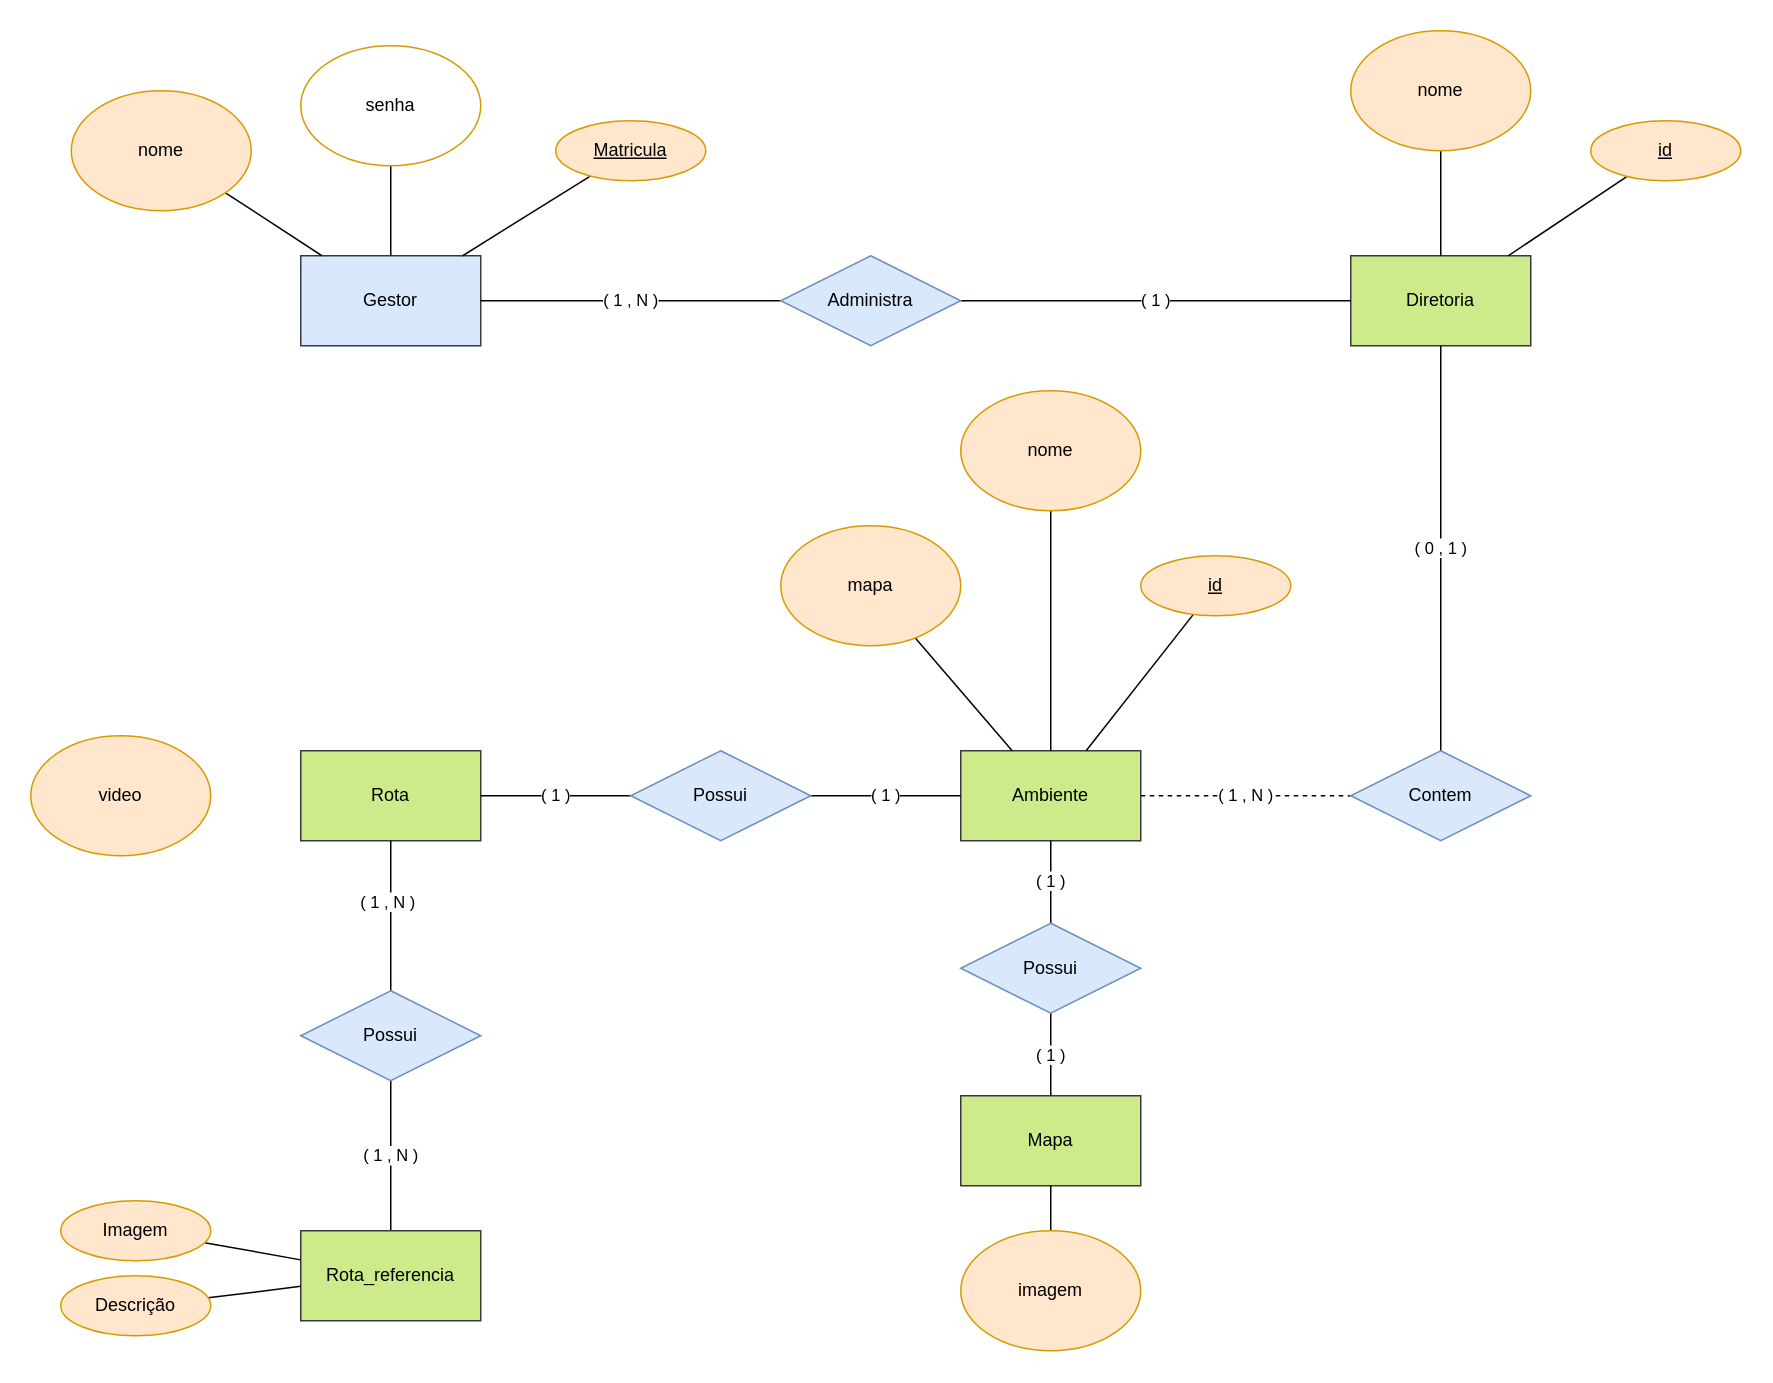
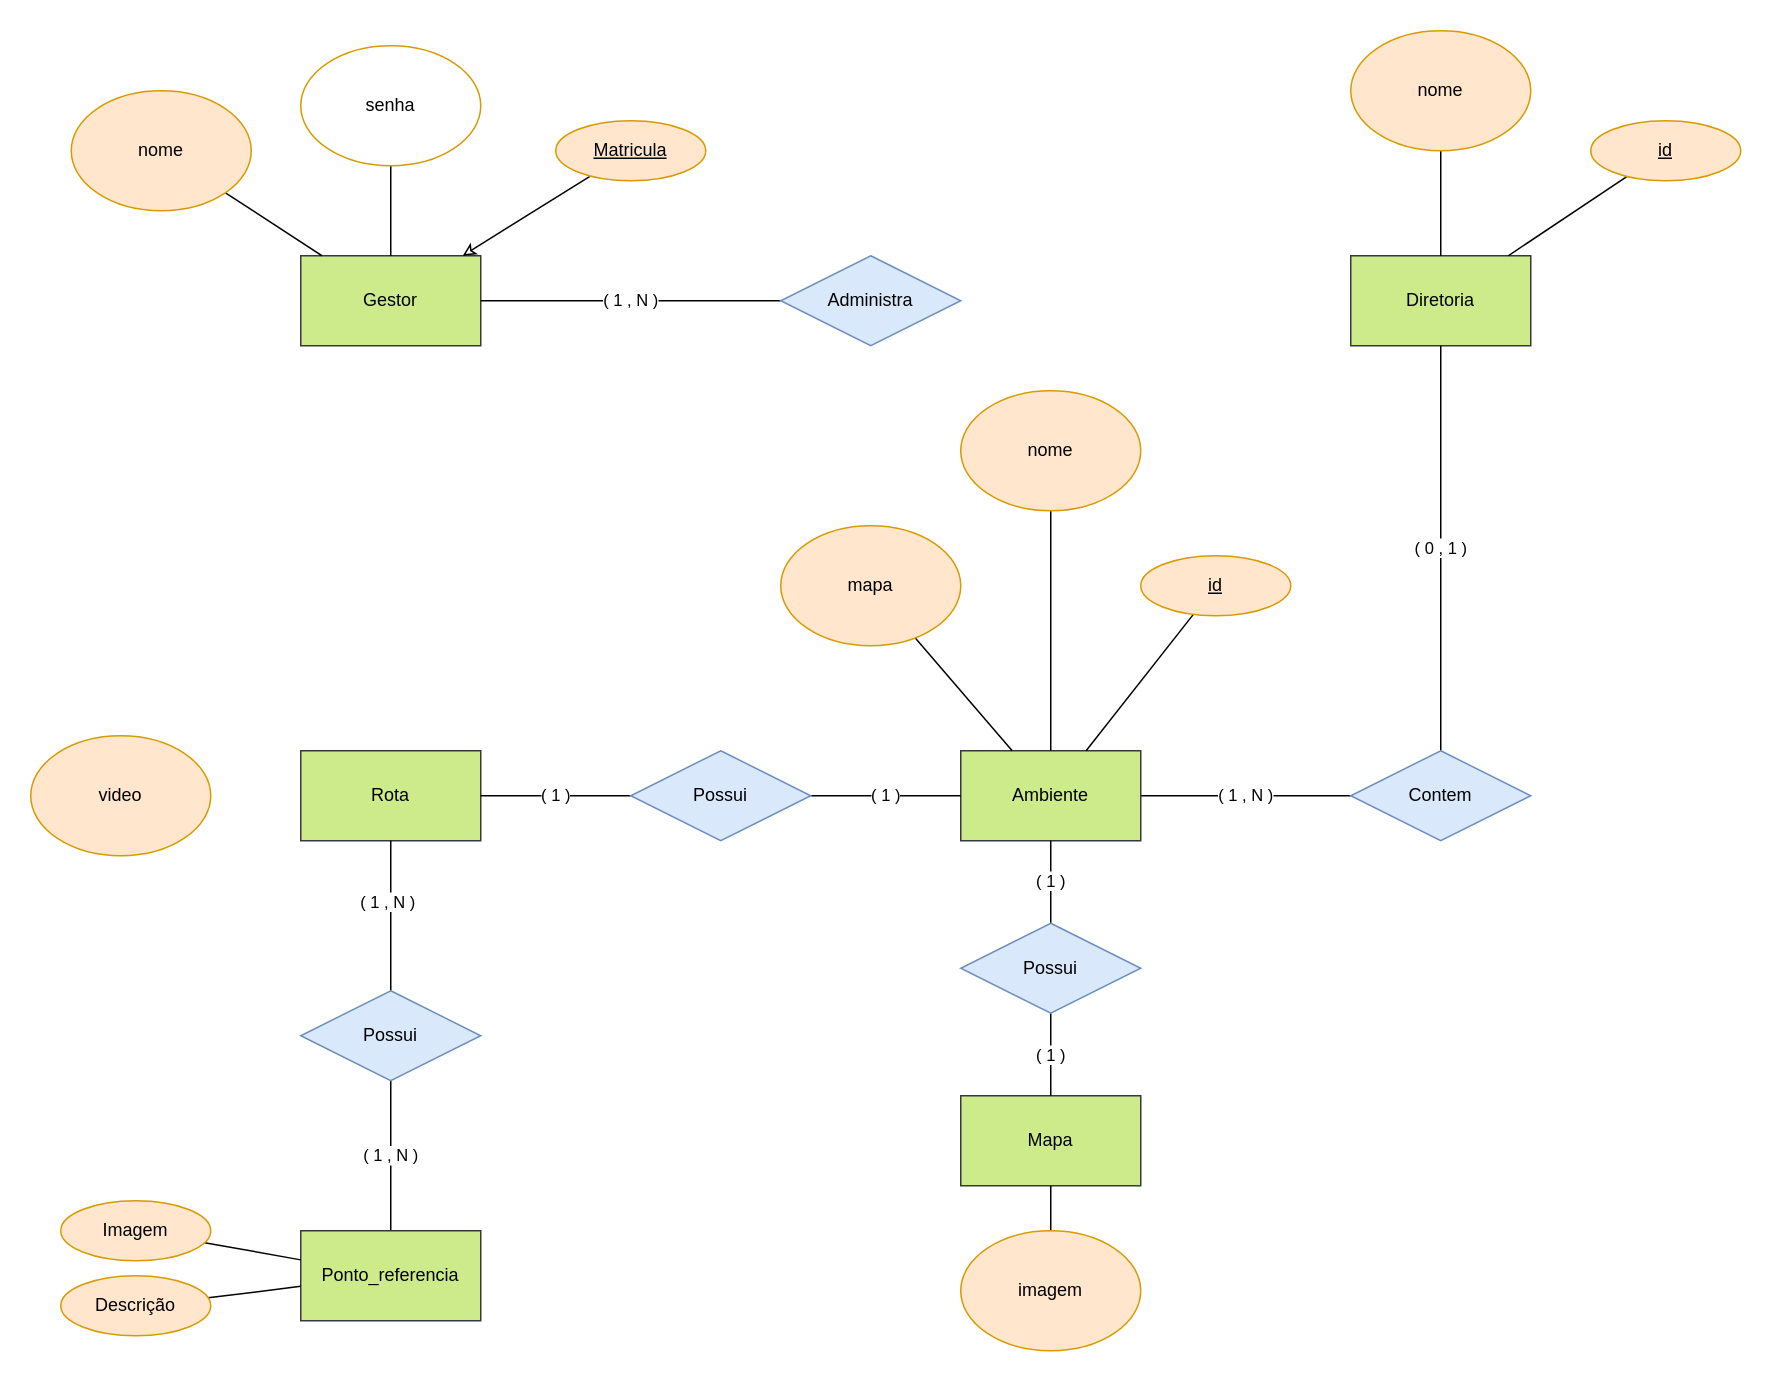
(469, 252) -> (473, 250)
(391, 301) -> (391, 301)
(1258, 301) -> none
(1310, 796) -> (1310, 796)
(391, 1276) -> (391, 1276)
